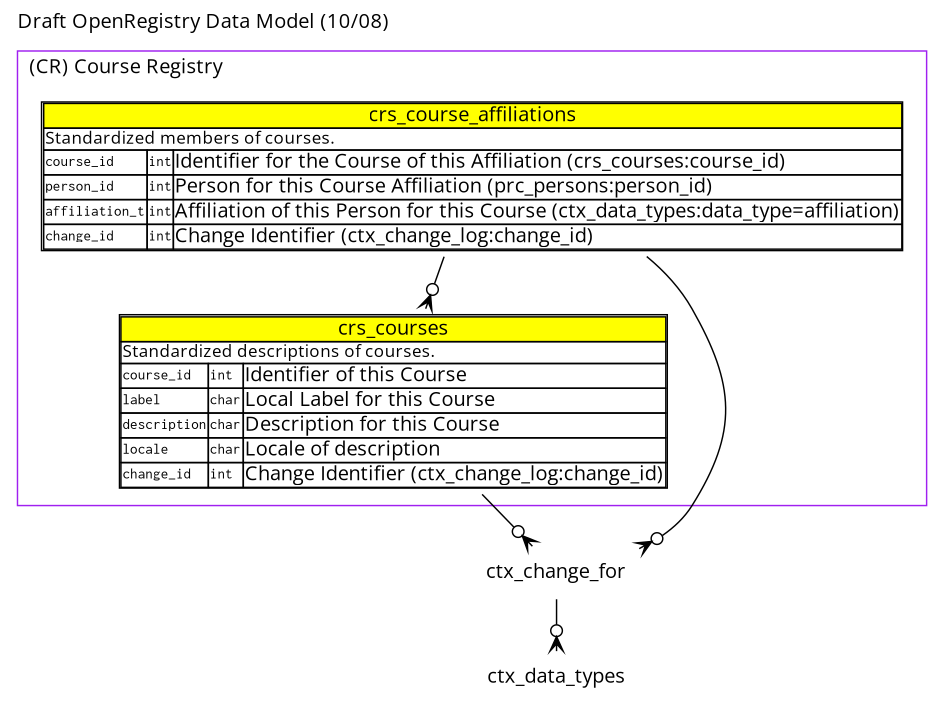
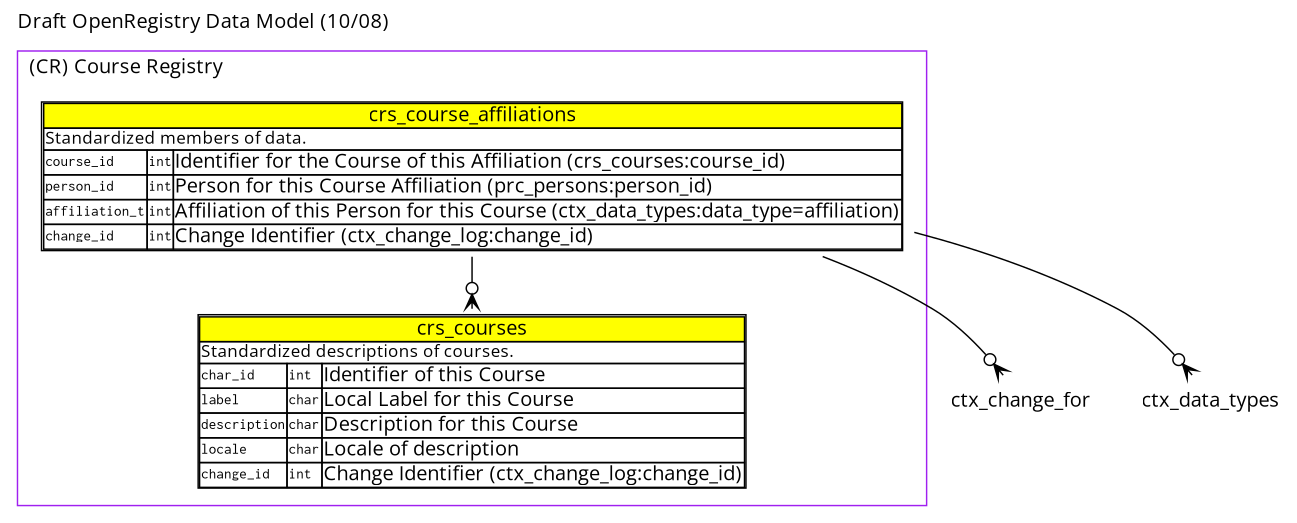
(190, 138) -> (176, 138)
(157, 375) -> (228, 375)
(502, 515) -> none
(557, 612) -> (1052, 278)
